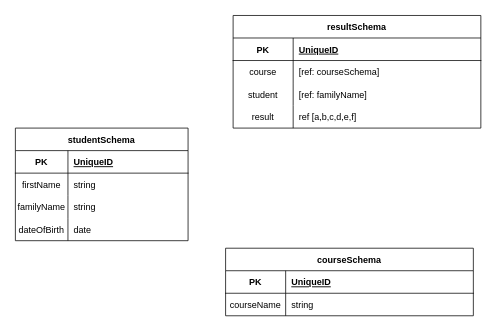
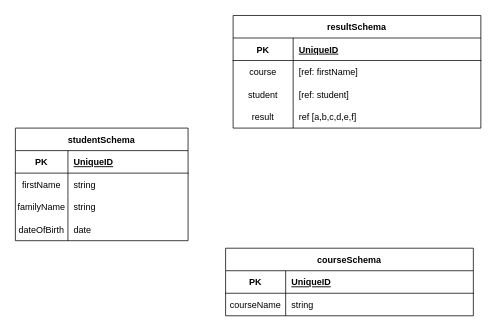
(344, 72) -> (335, 72)
(337, 95) -> (331, 95)
